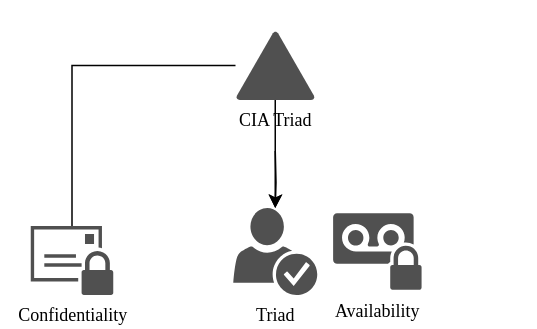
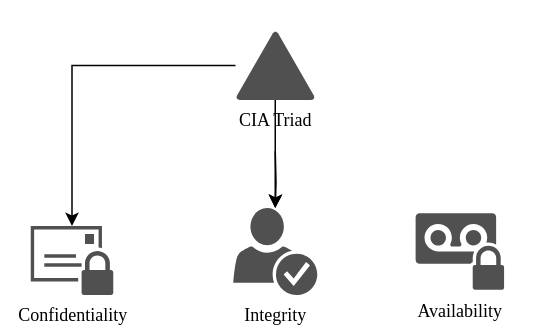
(72, 219) -> (72, 214)
(377, 251) -> (460, 251)
(276, 316) -> (276, 316)
